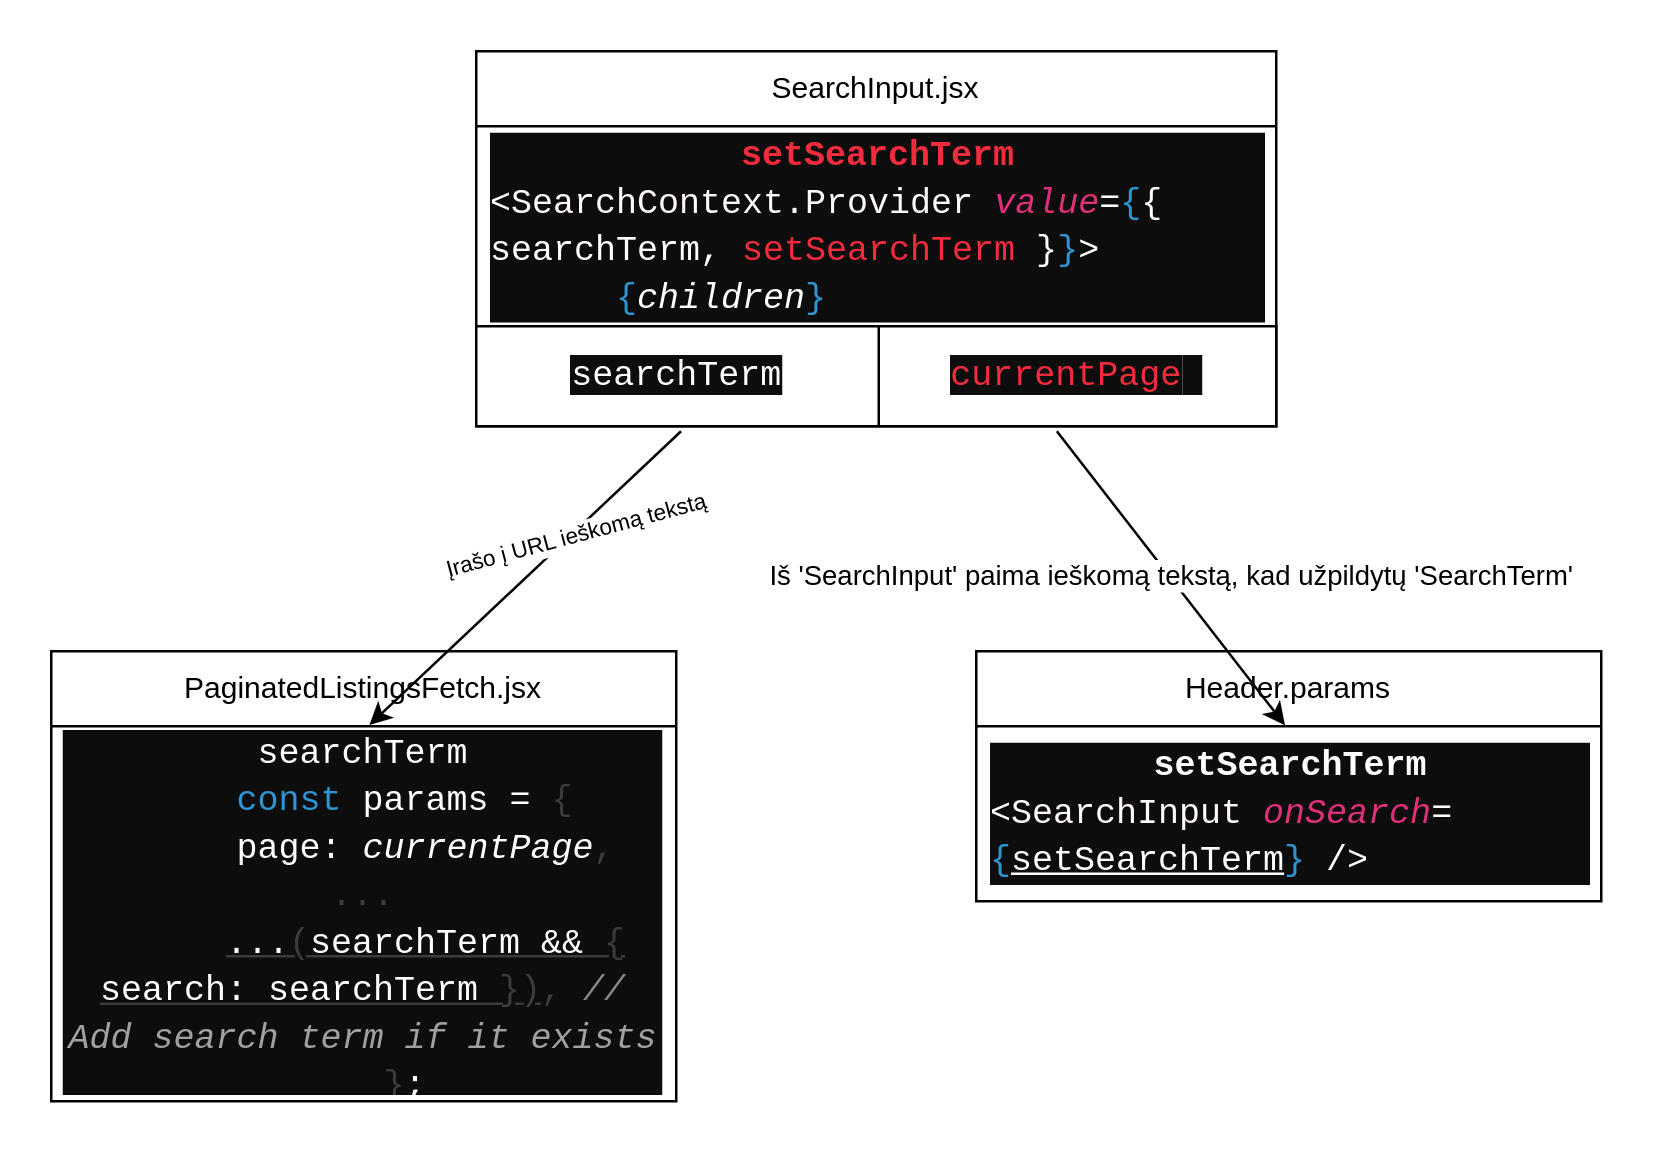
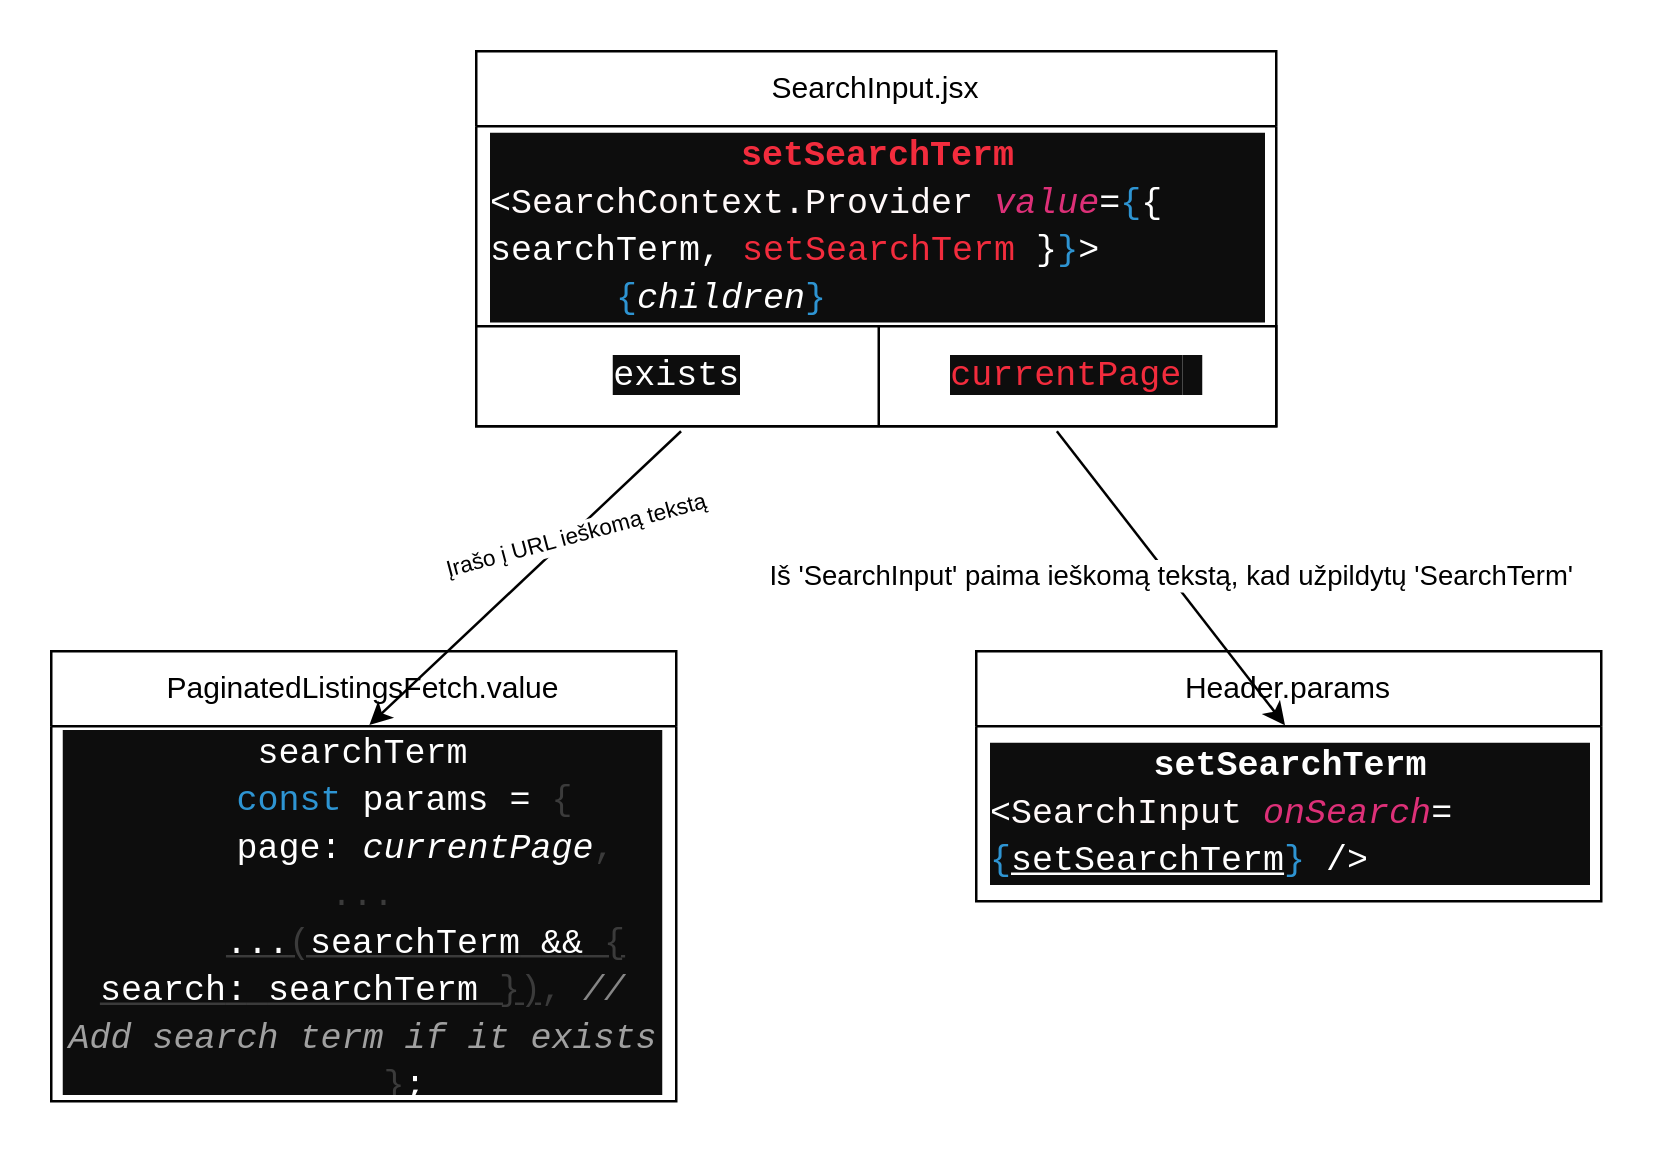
(678, 376) -> (678, 376)
(364, 689) -> (364, 689)
